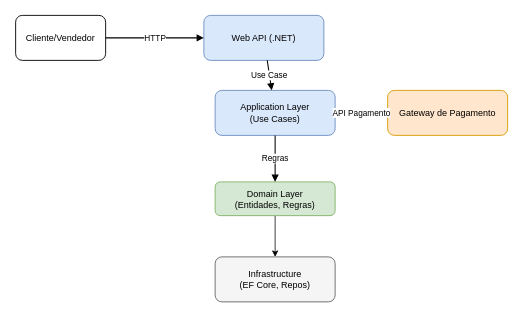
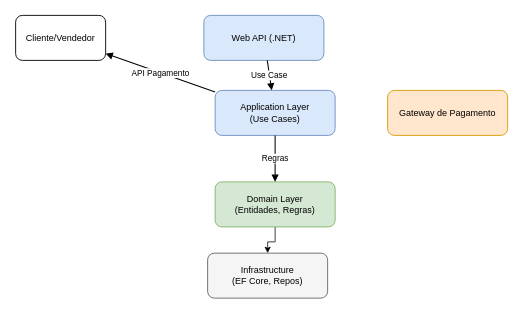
(151, 38) -> none
(357, 113) -> (164, 74)
(275, 199) -> (275, 204)
(275, 279) -> (267, 276)
